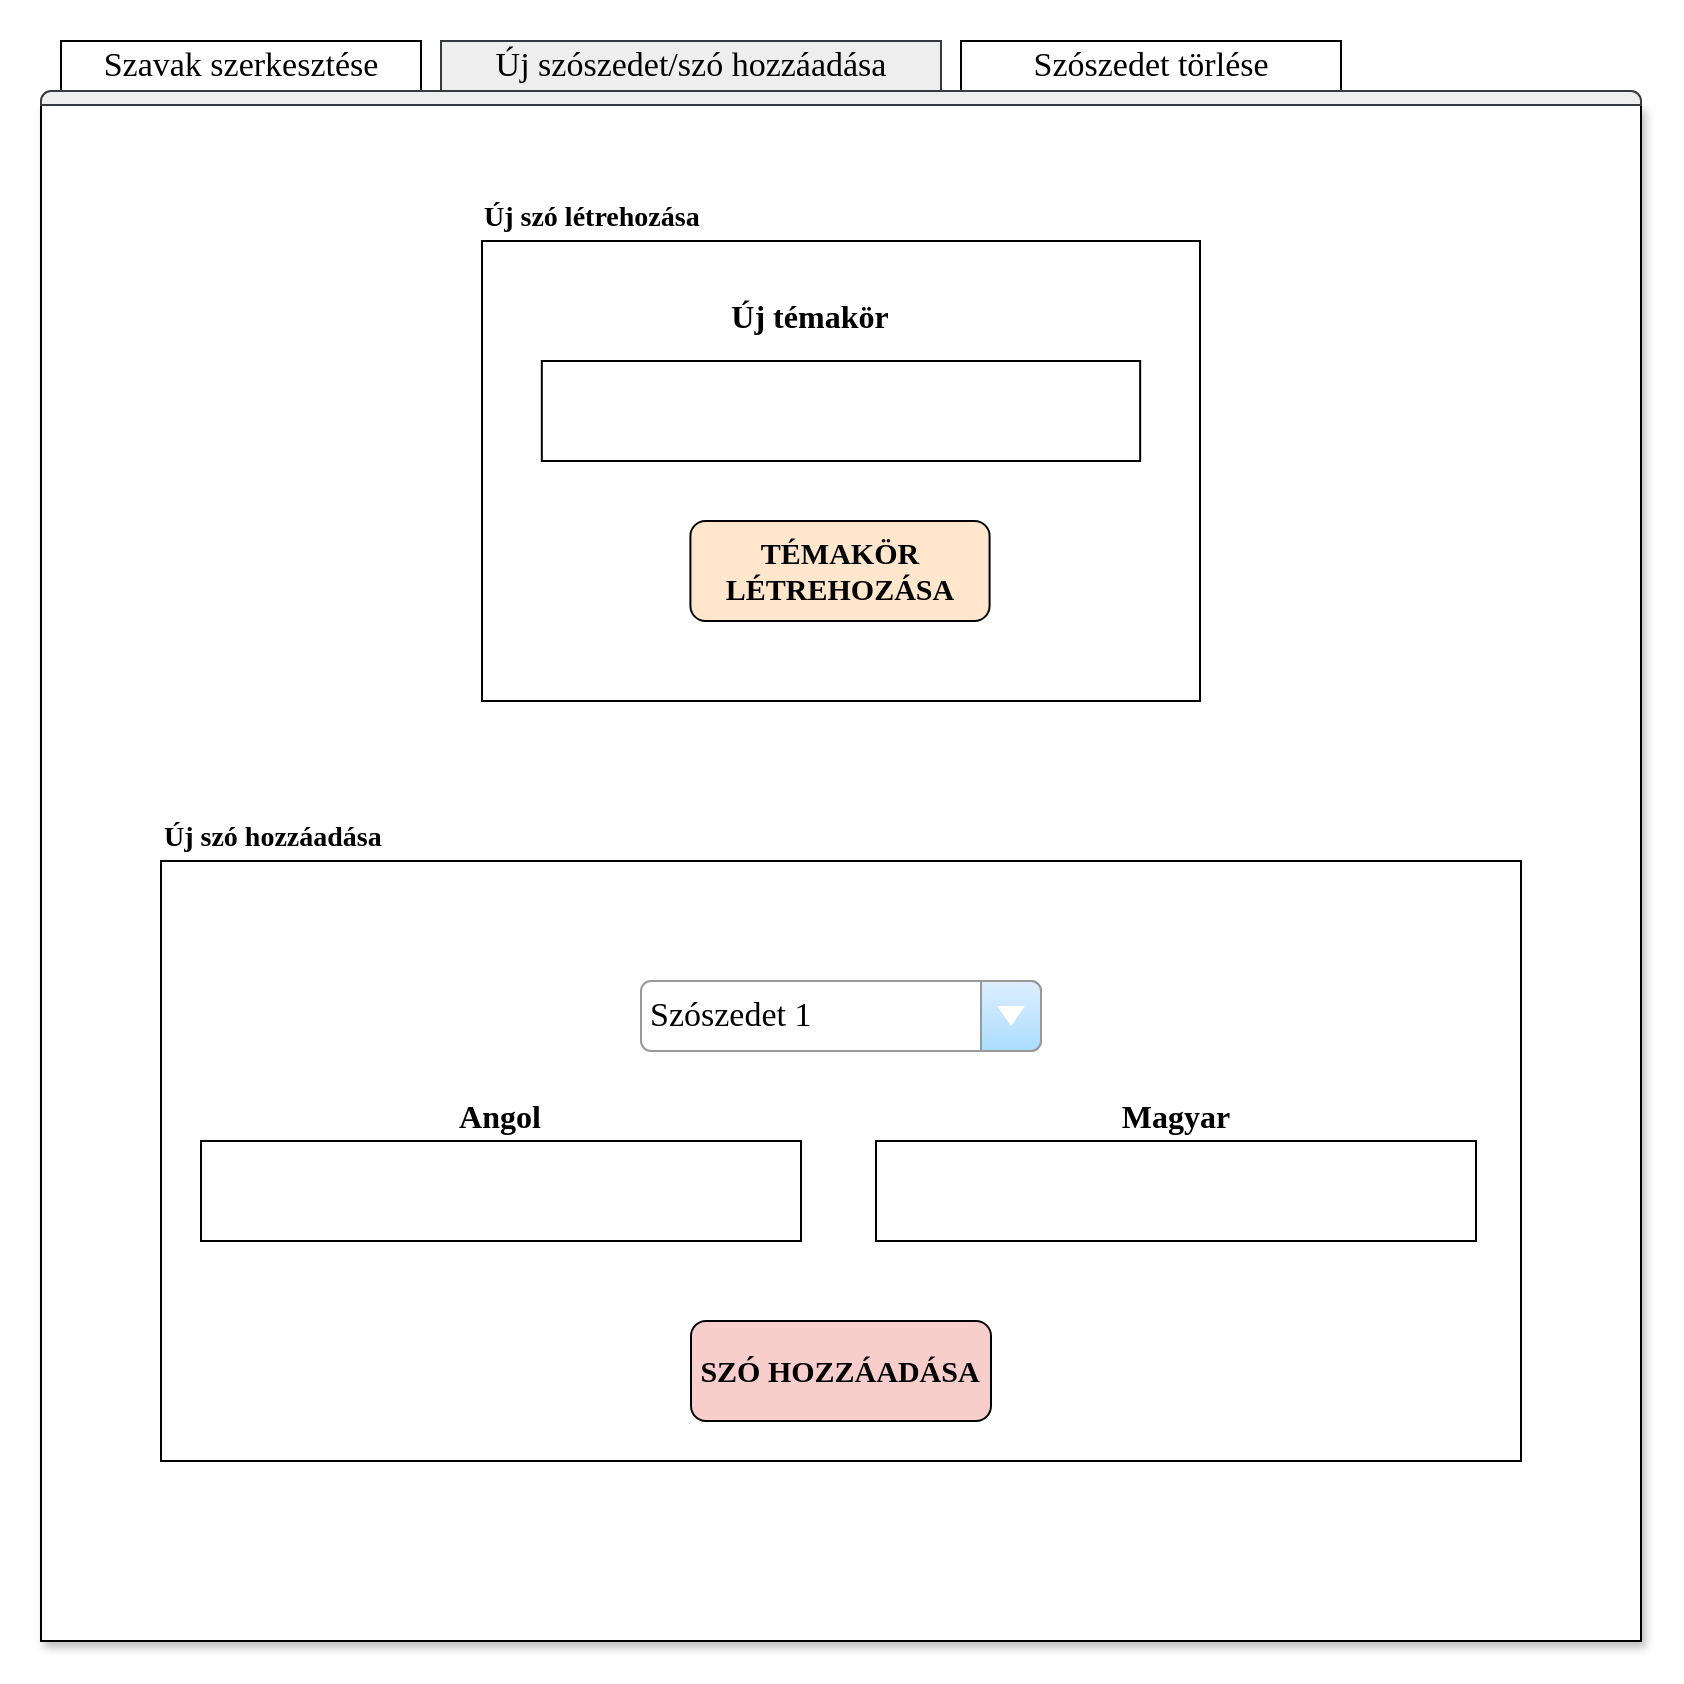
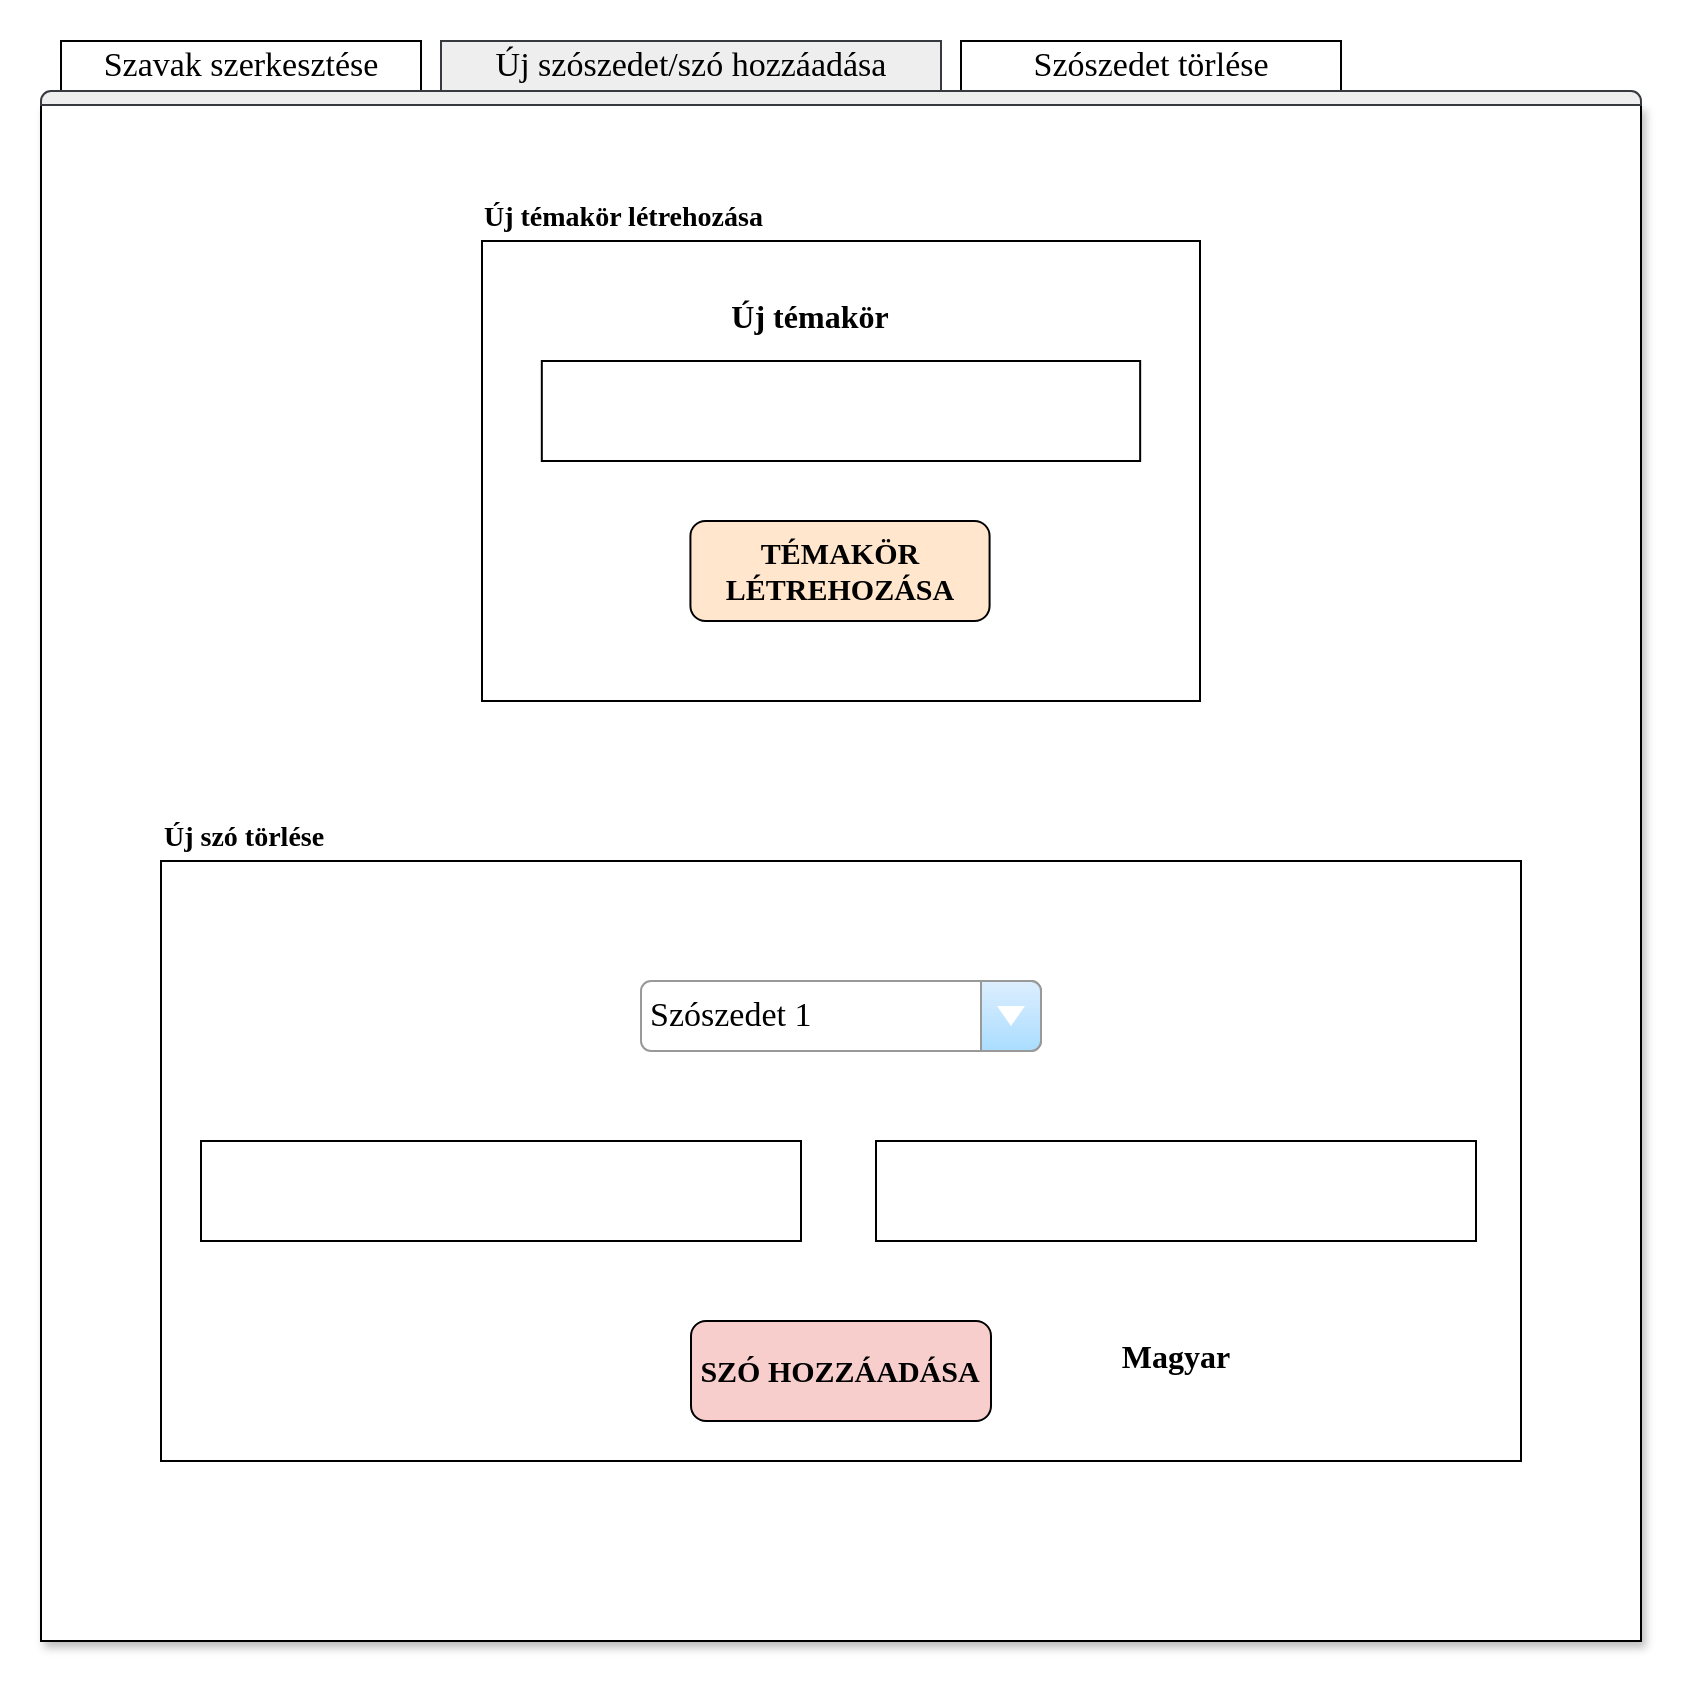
(615, 218) -> (647, 218)
(291, 838) -> (264, 838)
(501, 1111) -> none
(1176, 1111) -> (1176, 1351)
